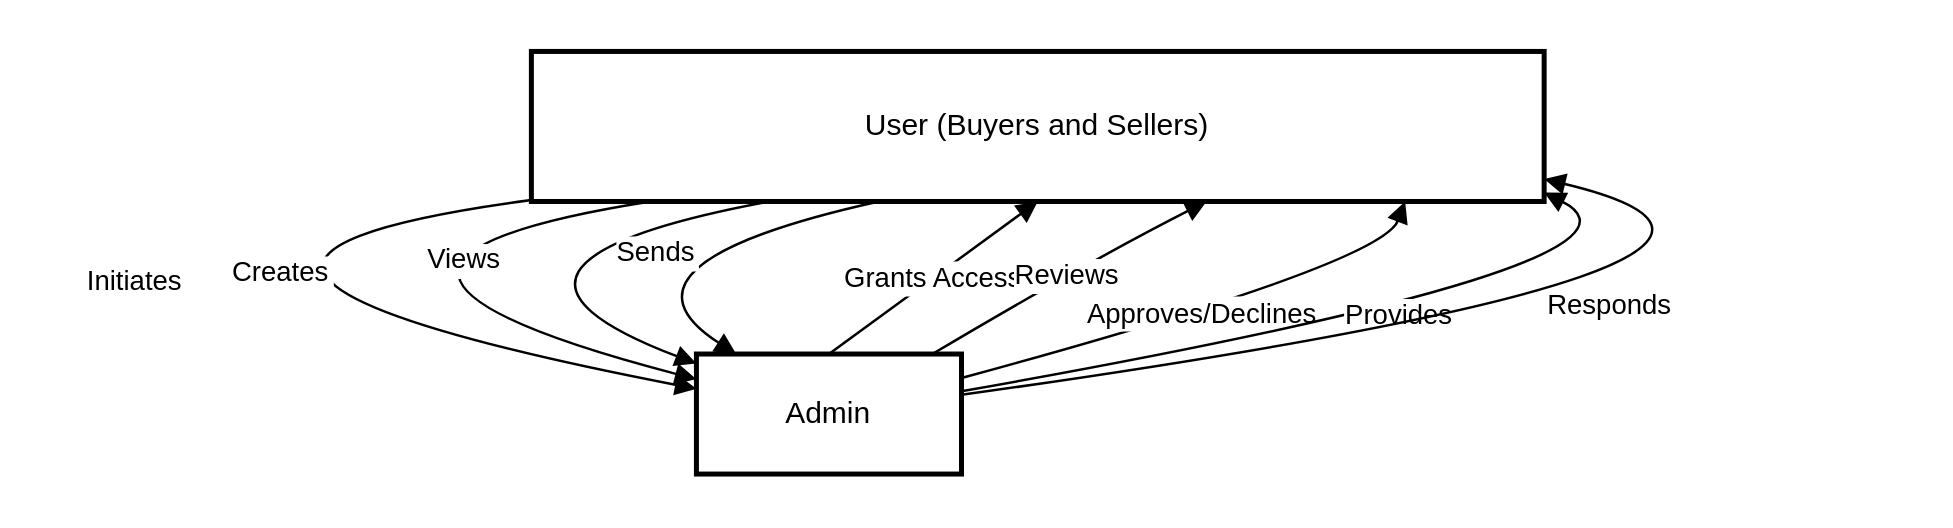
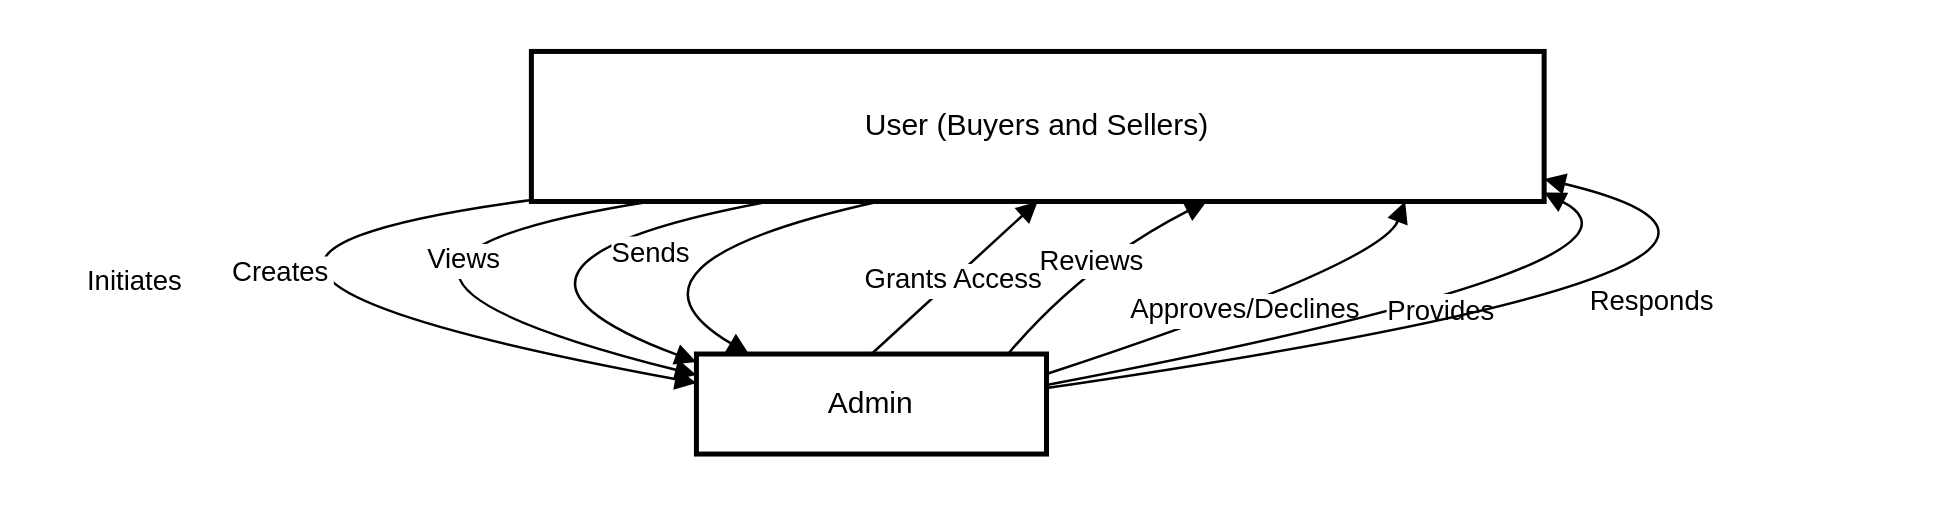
(829, 414) -> (871, 404)
